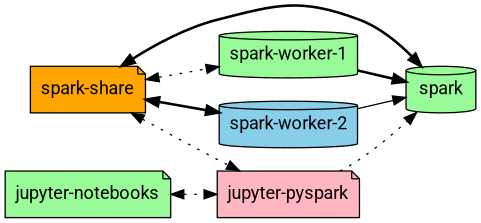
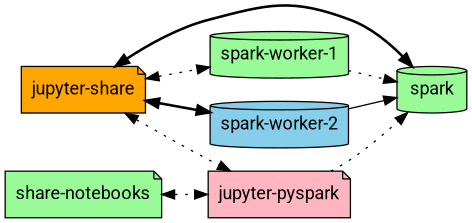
(375, 75) -> (366, 75)
(88, 90) -> (83, 90)
(88, 194) -> (83, 194)
